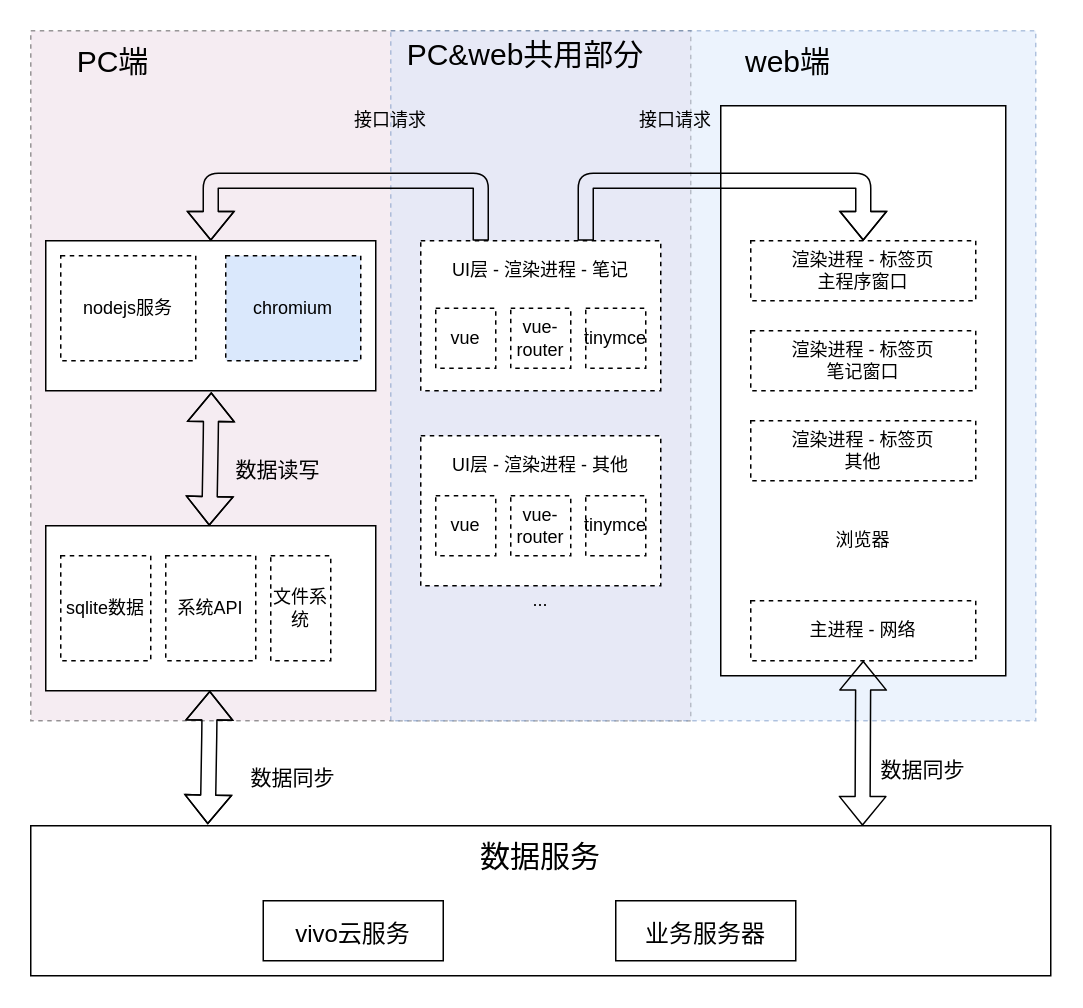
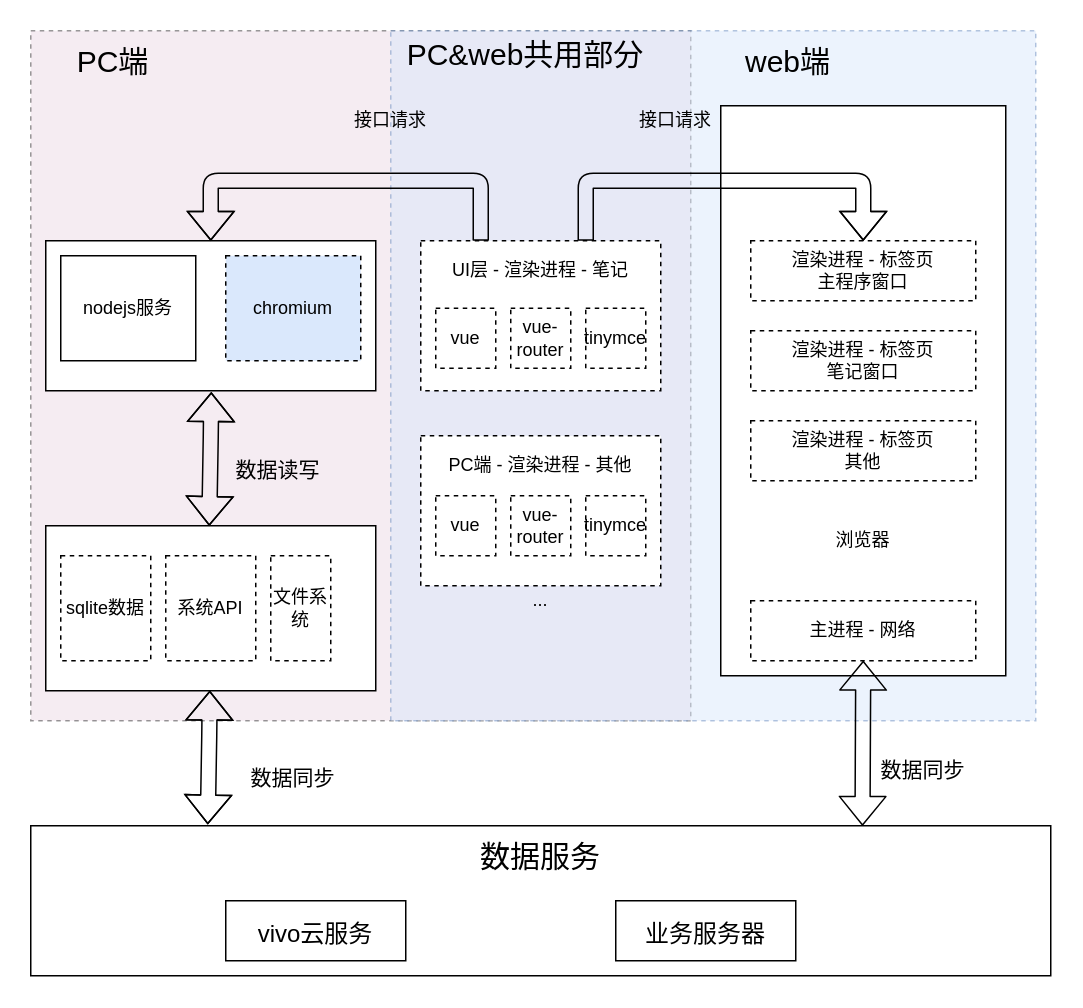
(128, 308) -> (128, 308)
(541, 466) -> (541, 466)
(353, 931) -> (316, 931)
